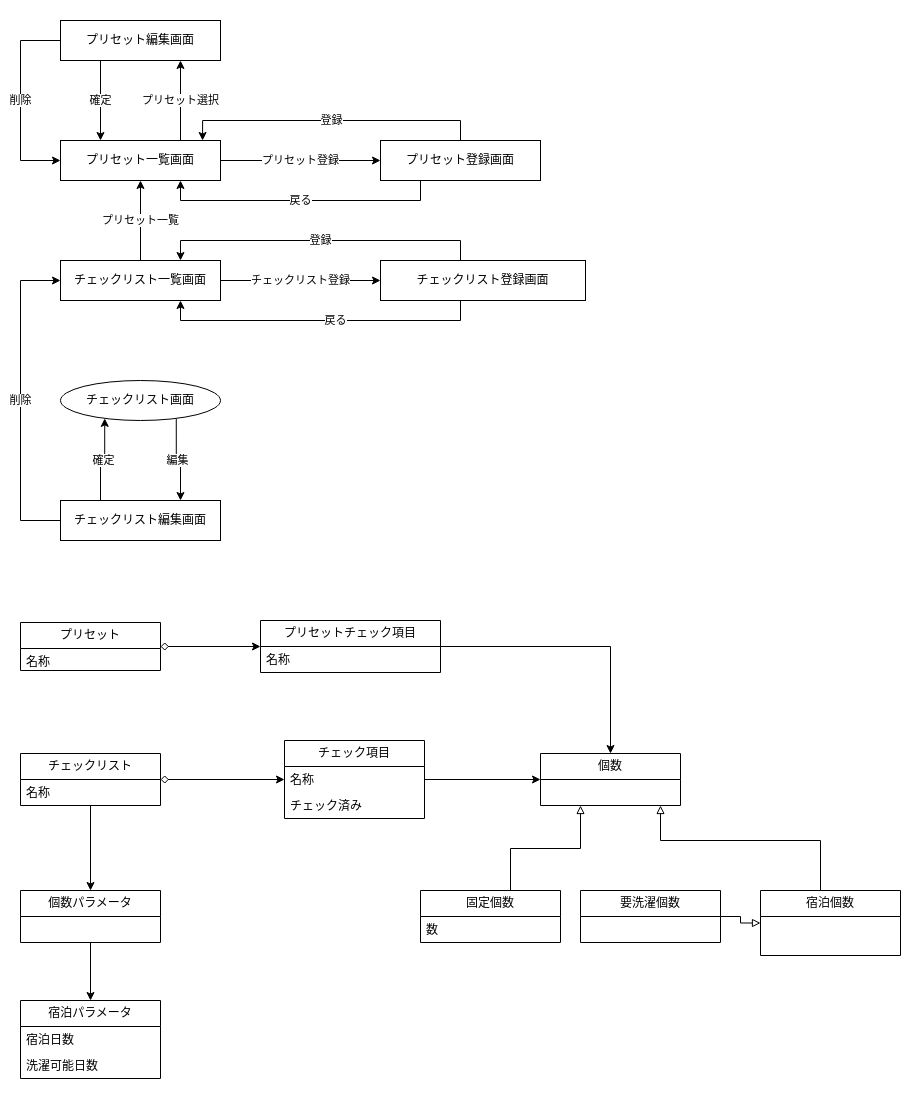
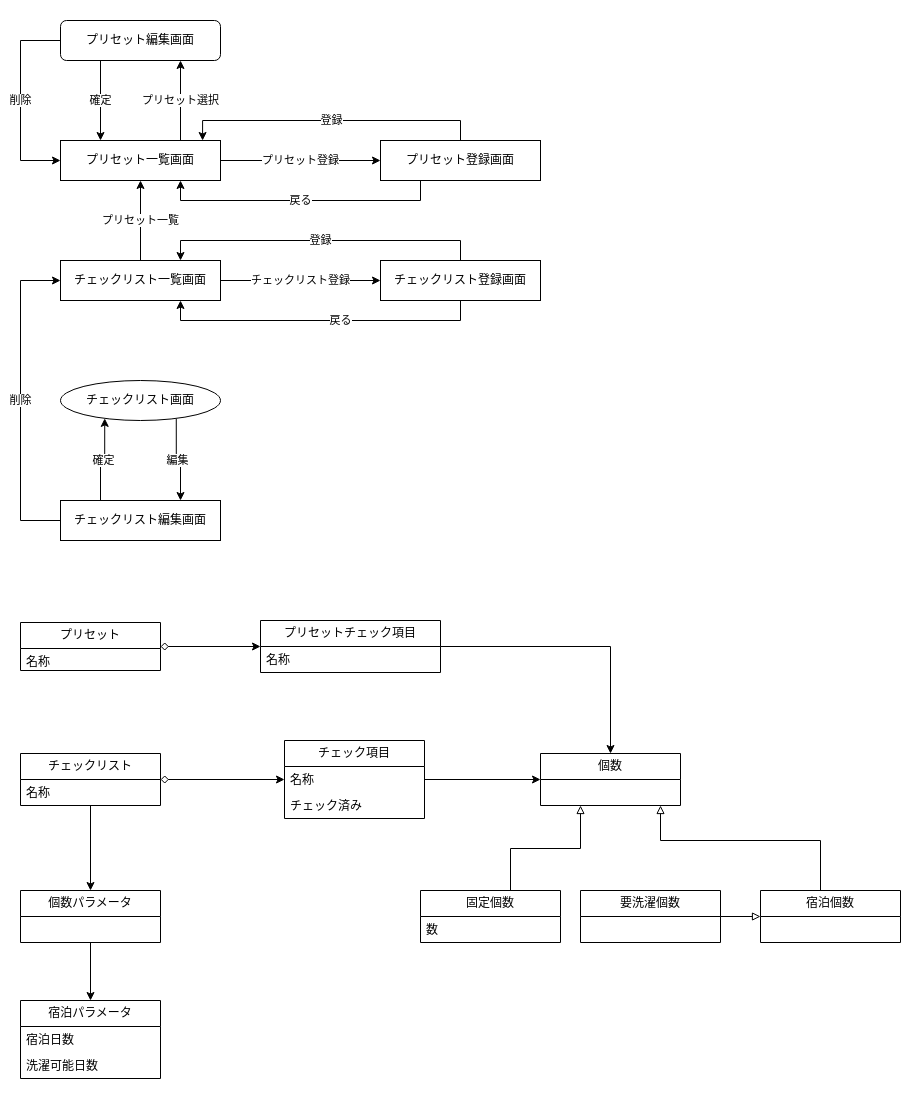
(141, 41) -> (141, 41)
(483, 281) -> (461, 281)
(831, 923) -> (831, 917)
